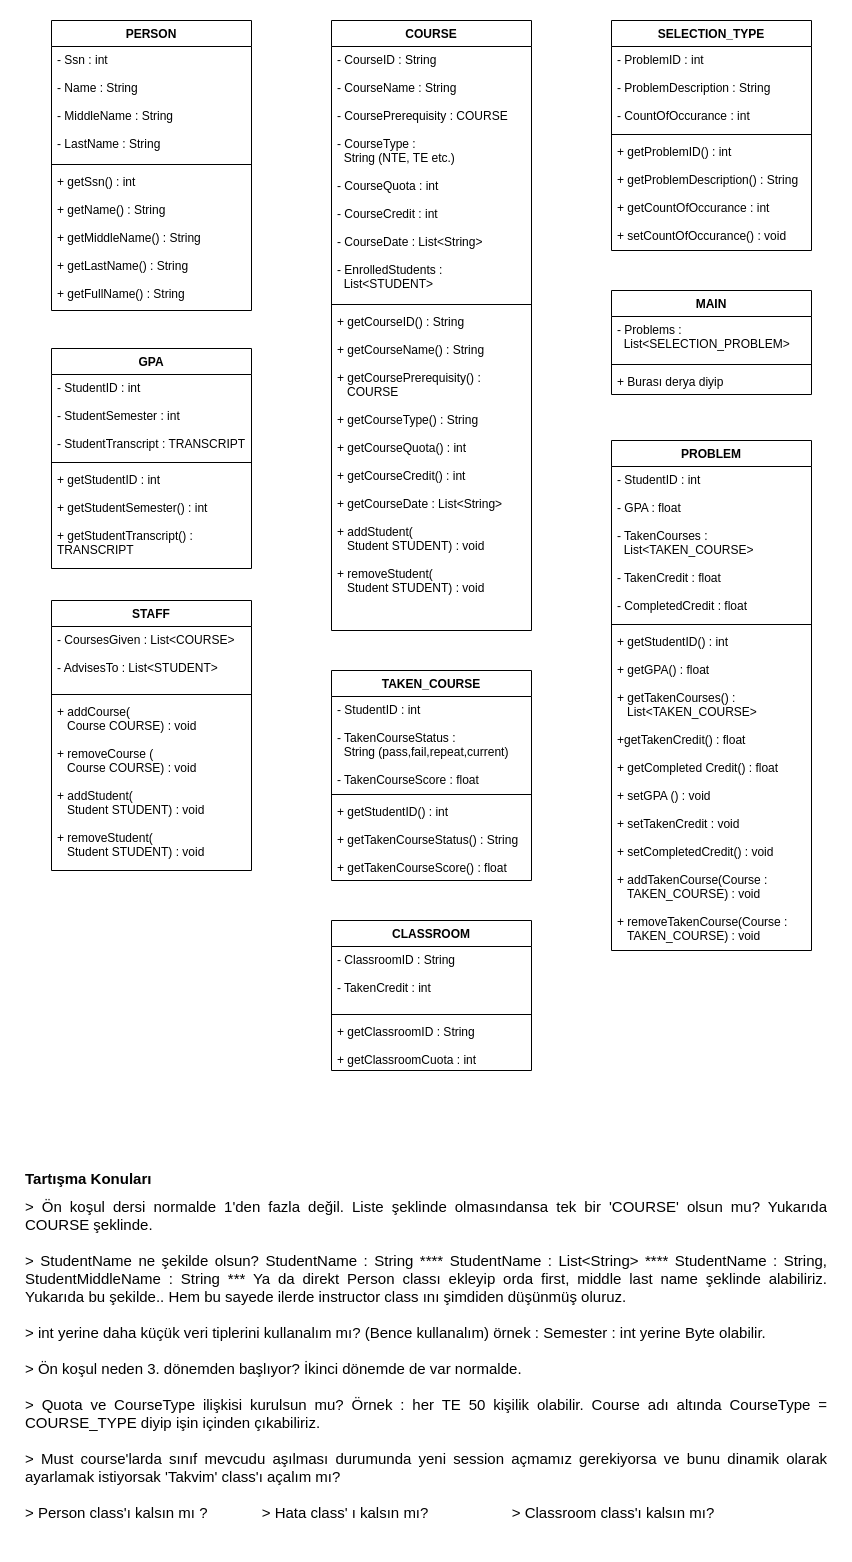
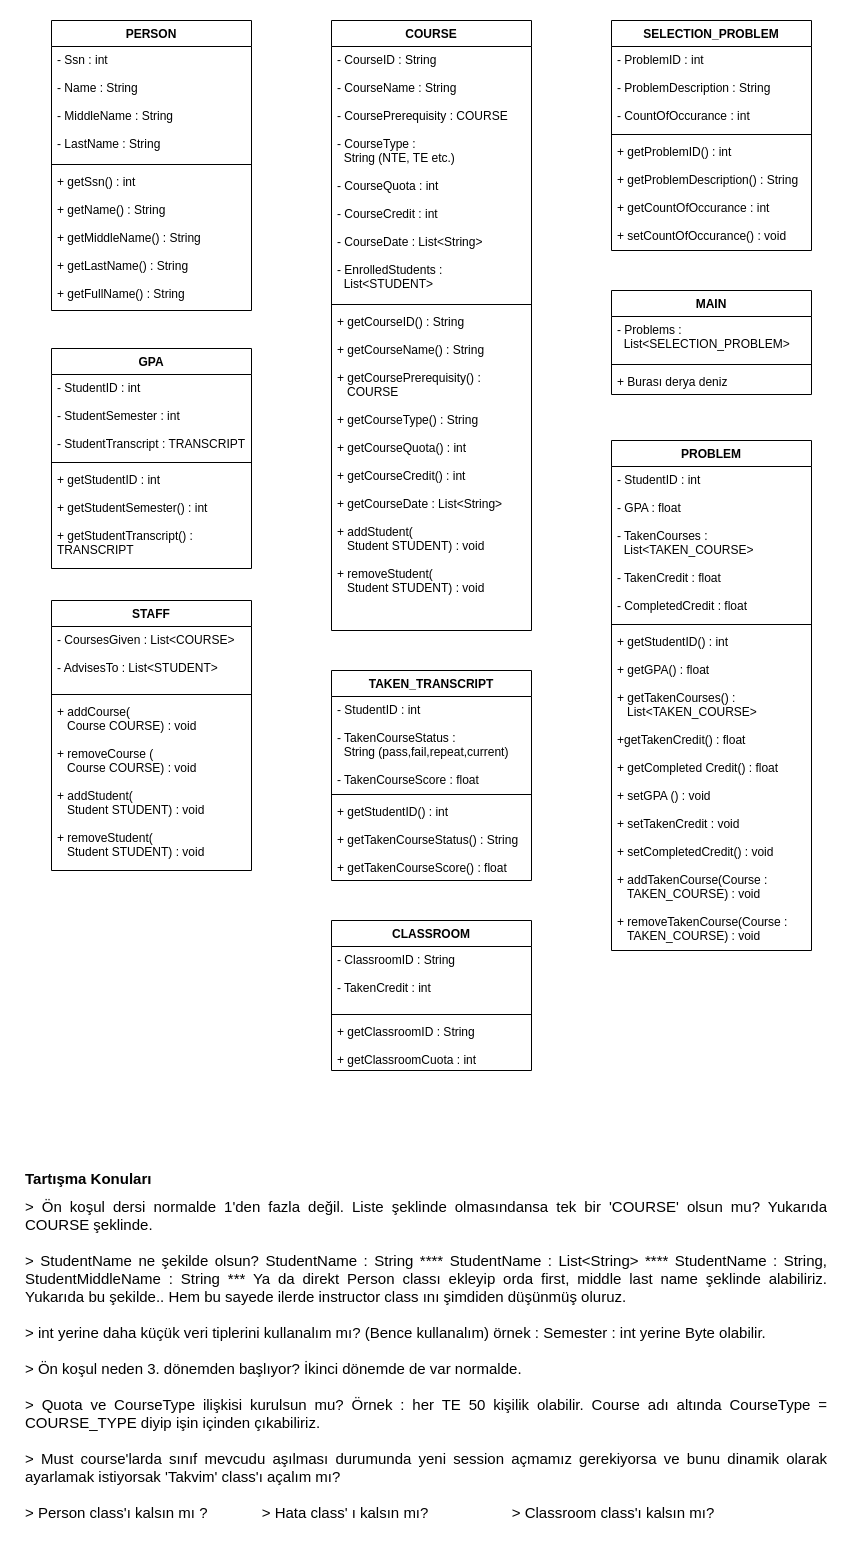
(711, 34) -> (711, 34)
(676, 382) -> (678, 382)
(431, 684) -> (431, 684)
